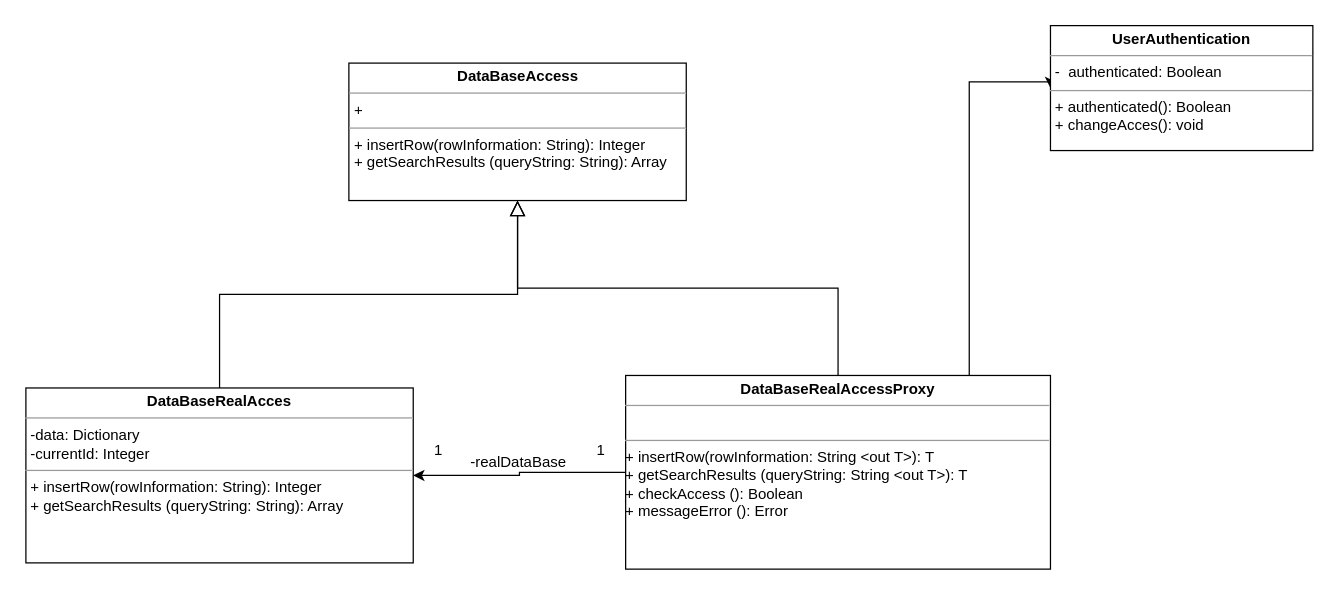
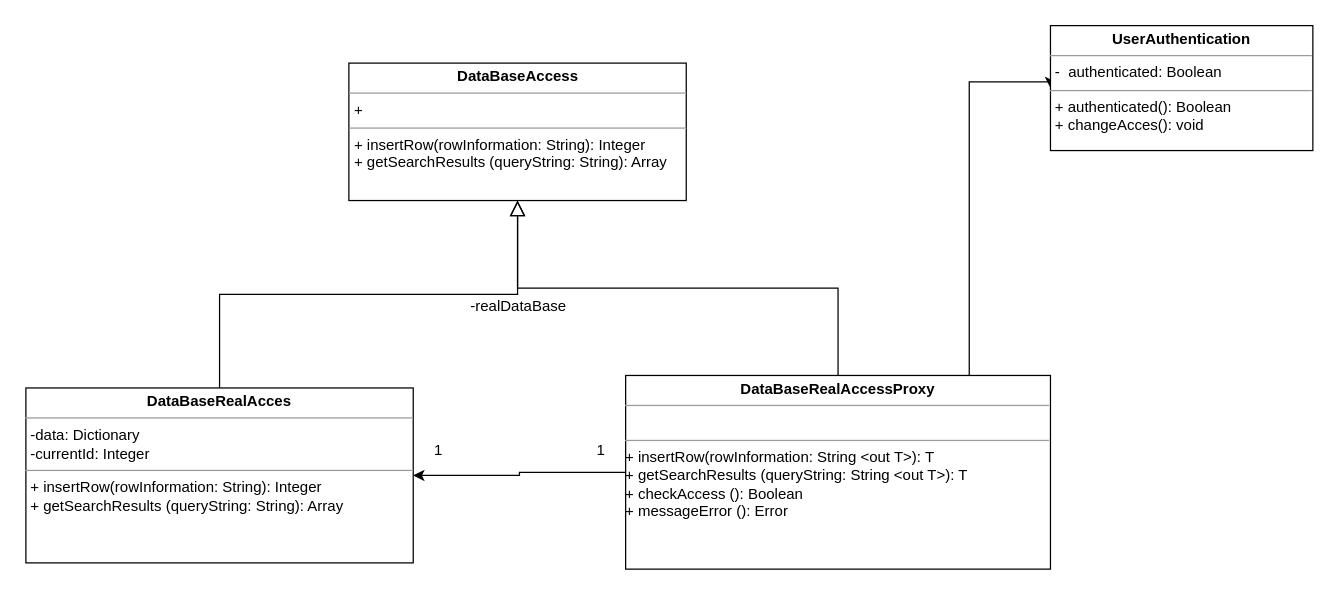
(518, 463) -> (518, 307)
